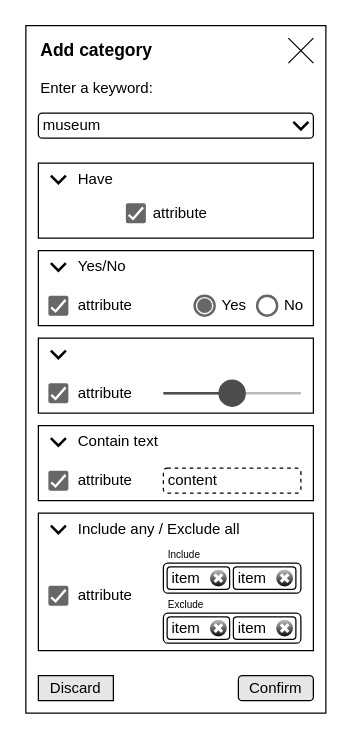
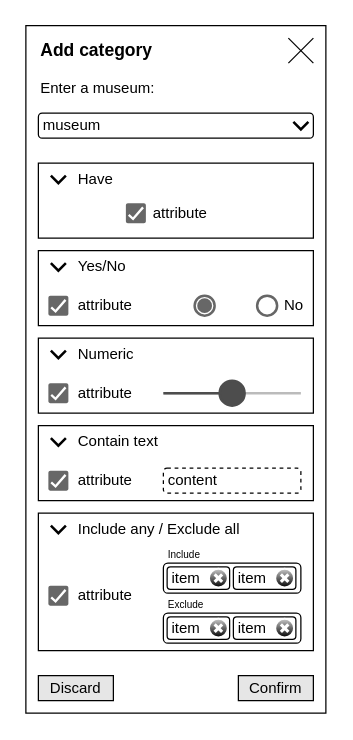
(102, 88) -> (98, 88)
(238, 306) -> none
none -> (188, 354)
(276, 688) -> (276, 688)
